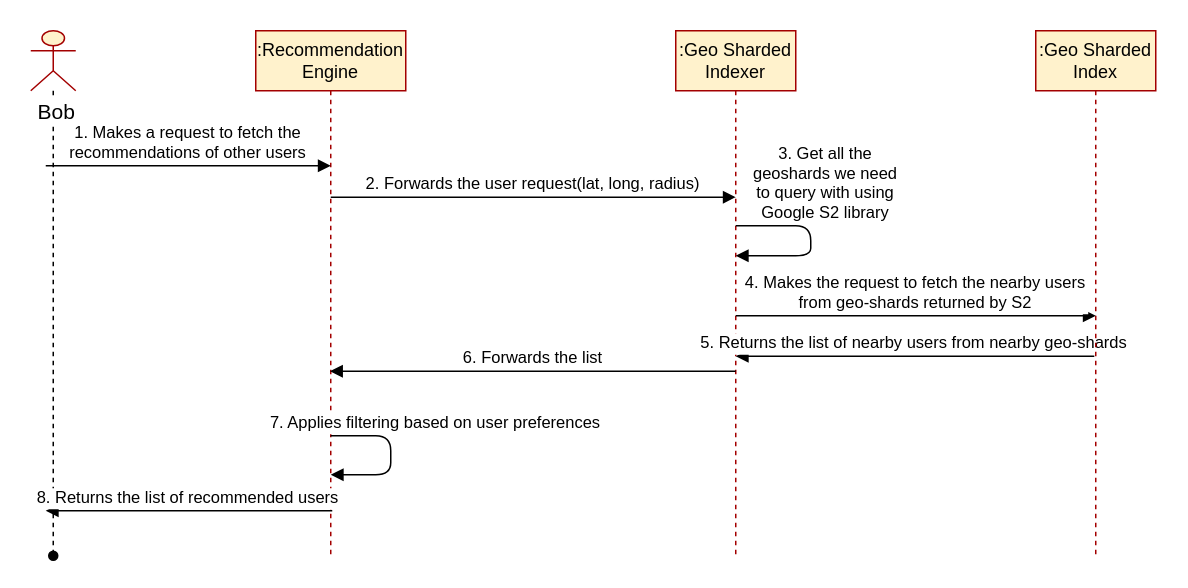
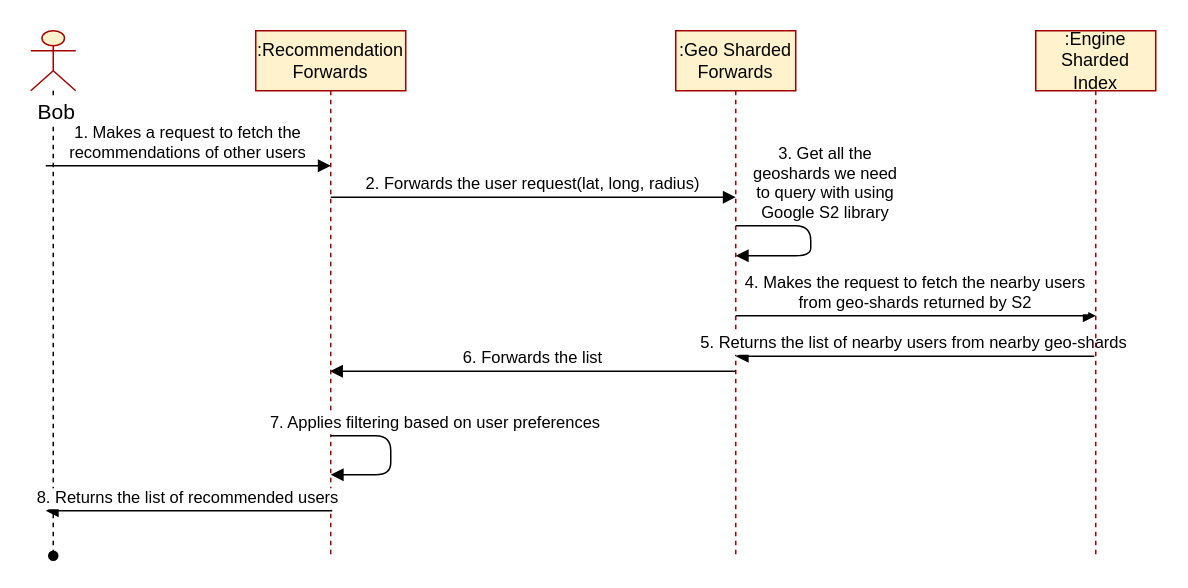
(331, 61) -> (331, 61)
(736, 61) -> (736, 61)
(1096, 61) -> (1096, 61)
